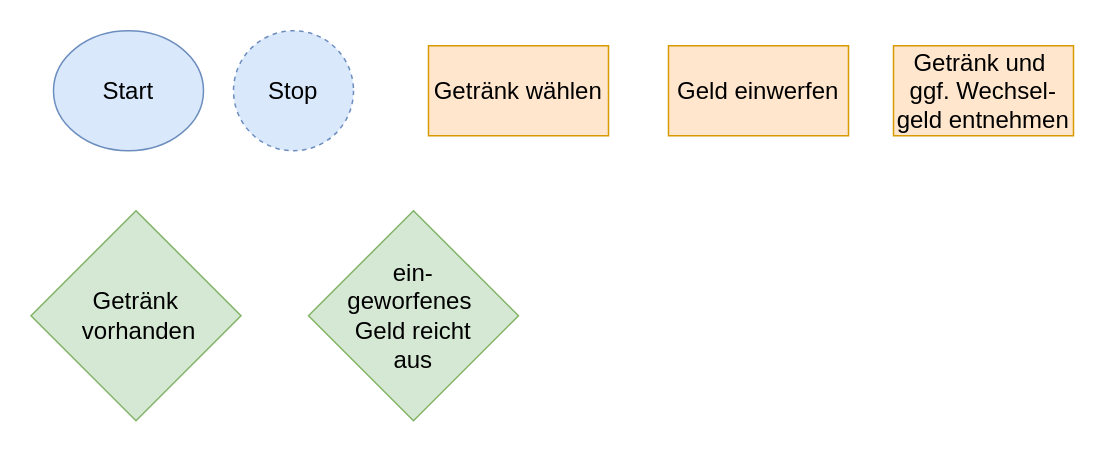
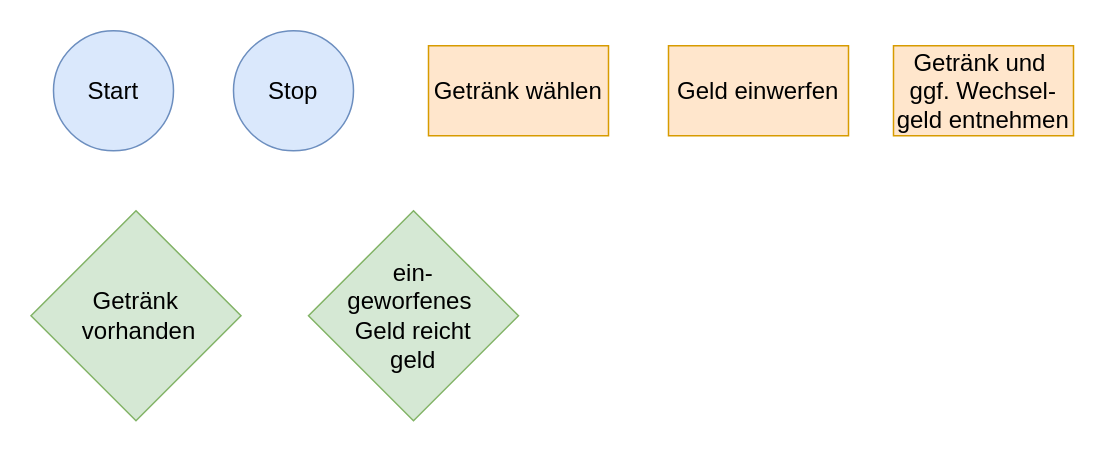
(128, 91) -> (113, 91)
(293, 91) -> (293, 91)
(413, 316) -> (413, 316)
